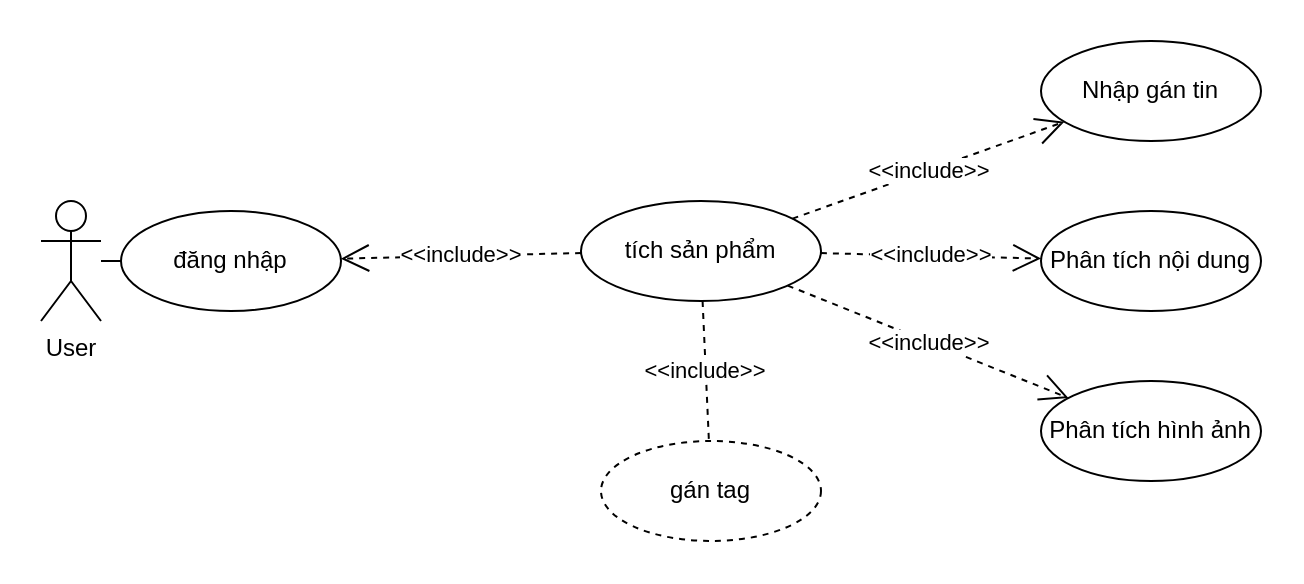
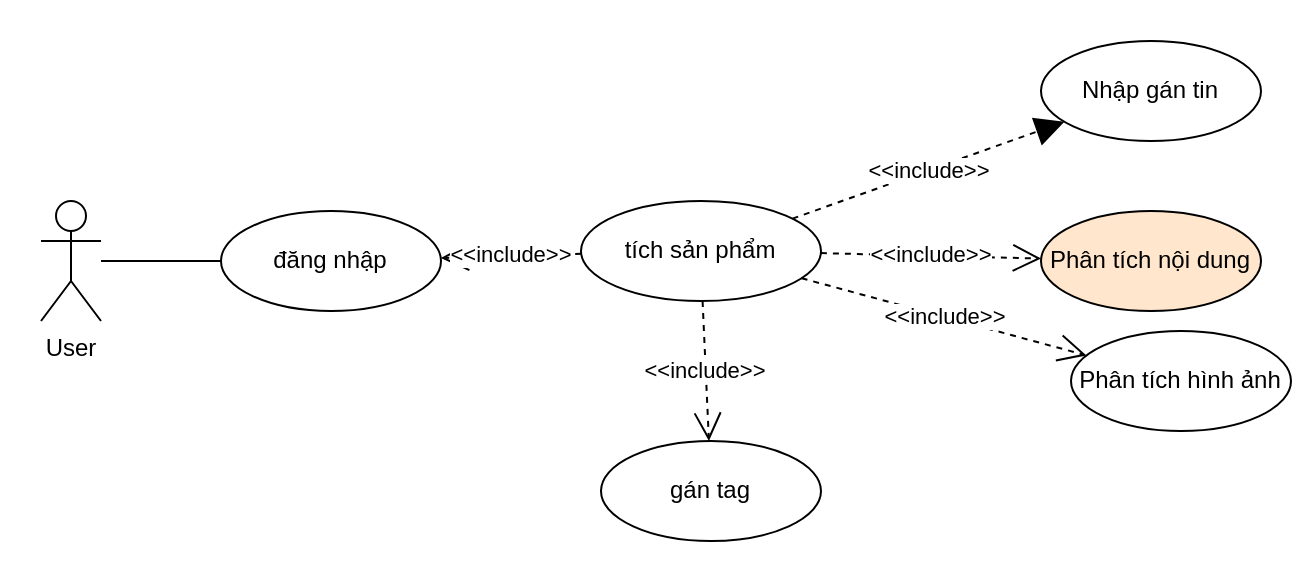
(1047, 128) -> (1036, 132)
(231, 261) -> (331, 261)
(1151, 261) -> (1151, 261)
(1151, 431) -> (1181, 381)
(709, 435) -> (709, 433)
(711, 491) -> (711, 491)
